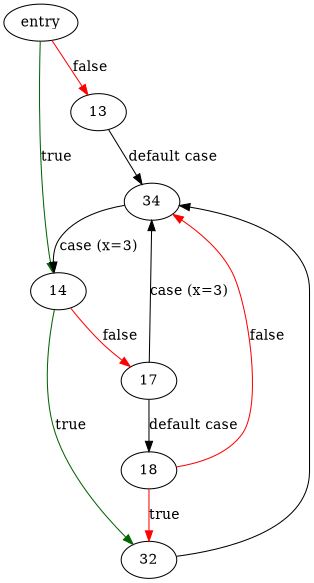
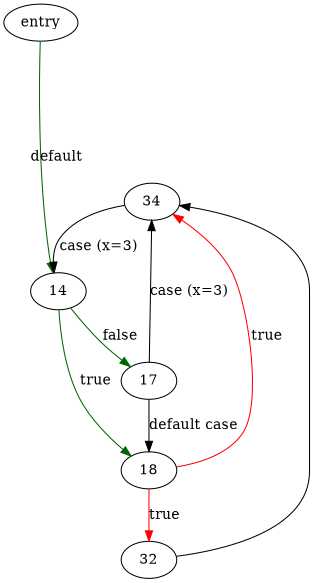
(99, 112) -> none
(57, 157) -> (57, 157)
(95, 336) -> (95, 336)
(267, 336) -> (267, 336)
(56, 434) -> (74, 387)
